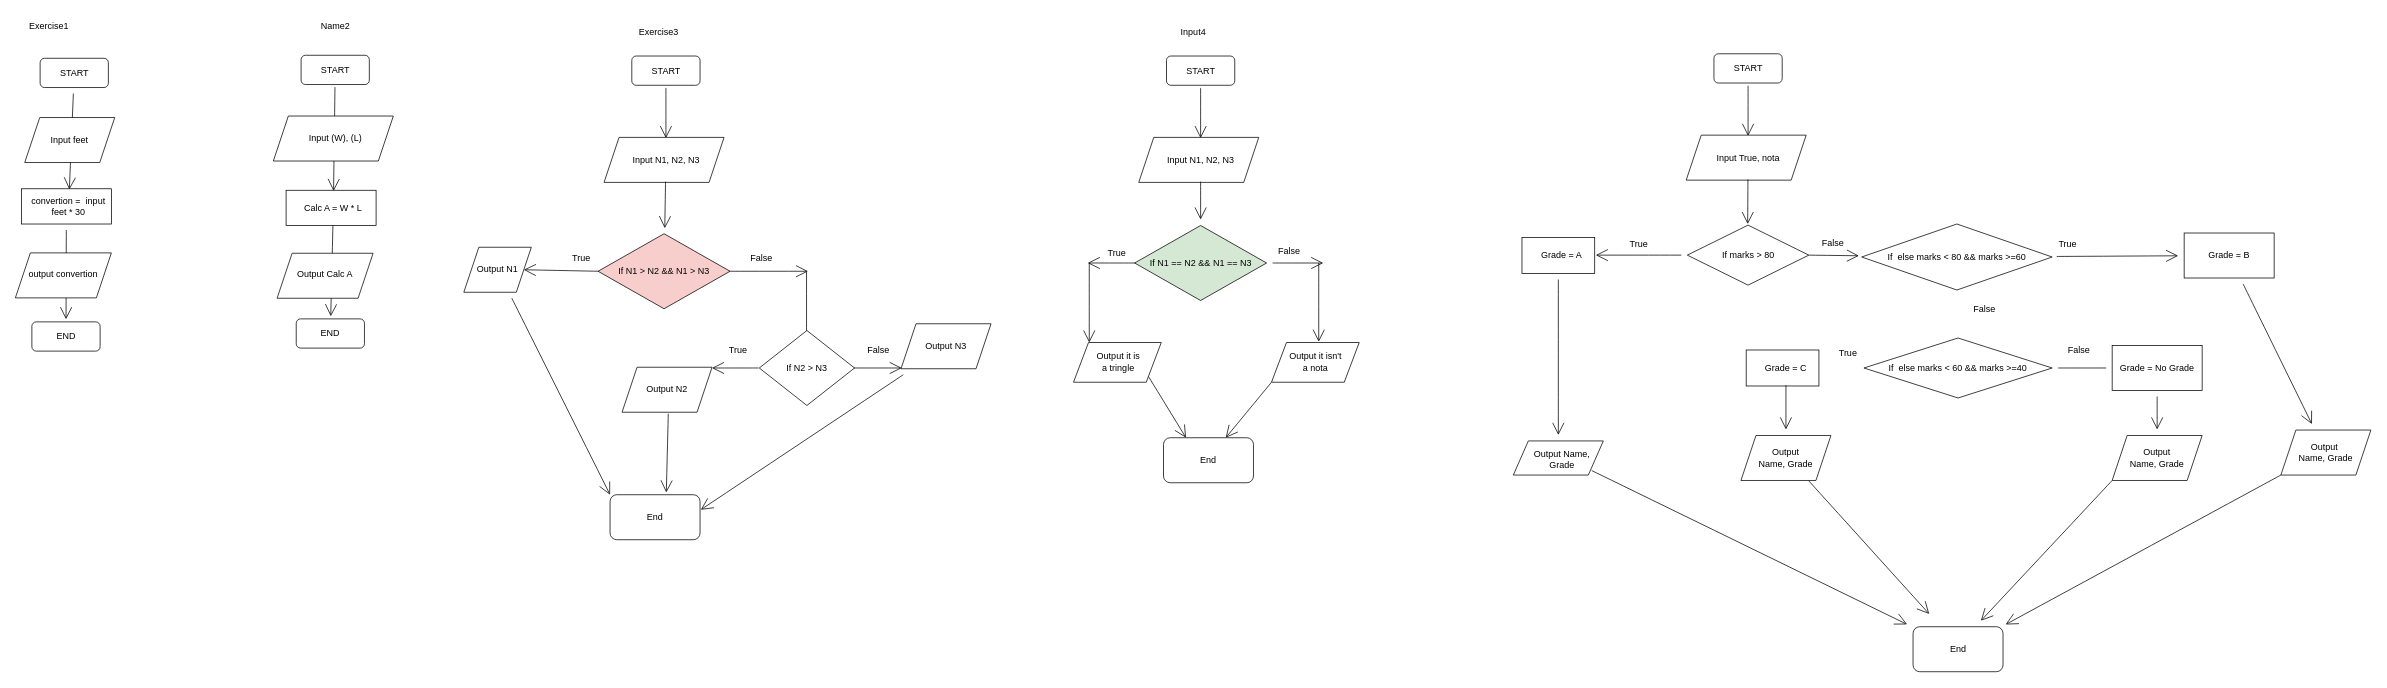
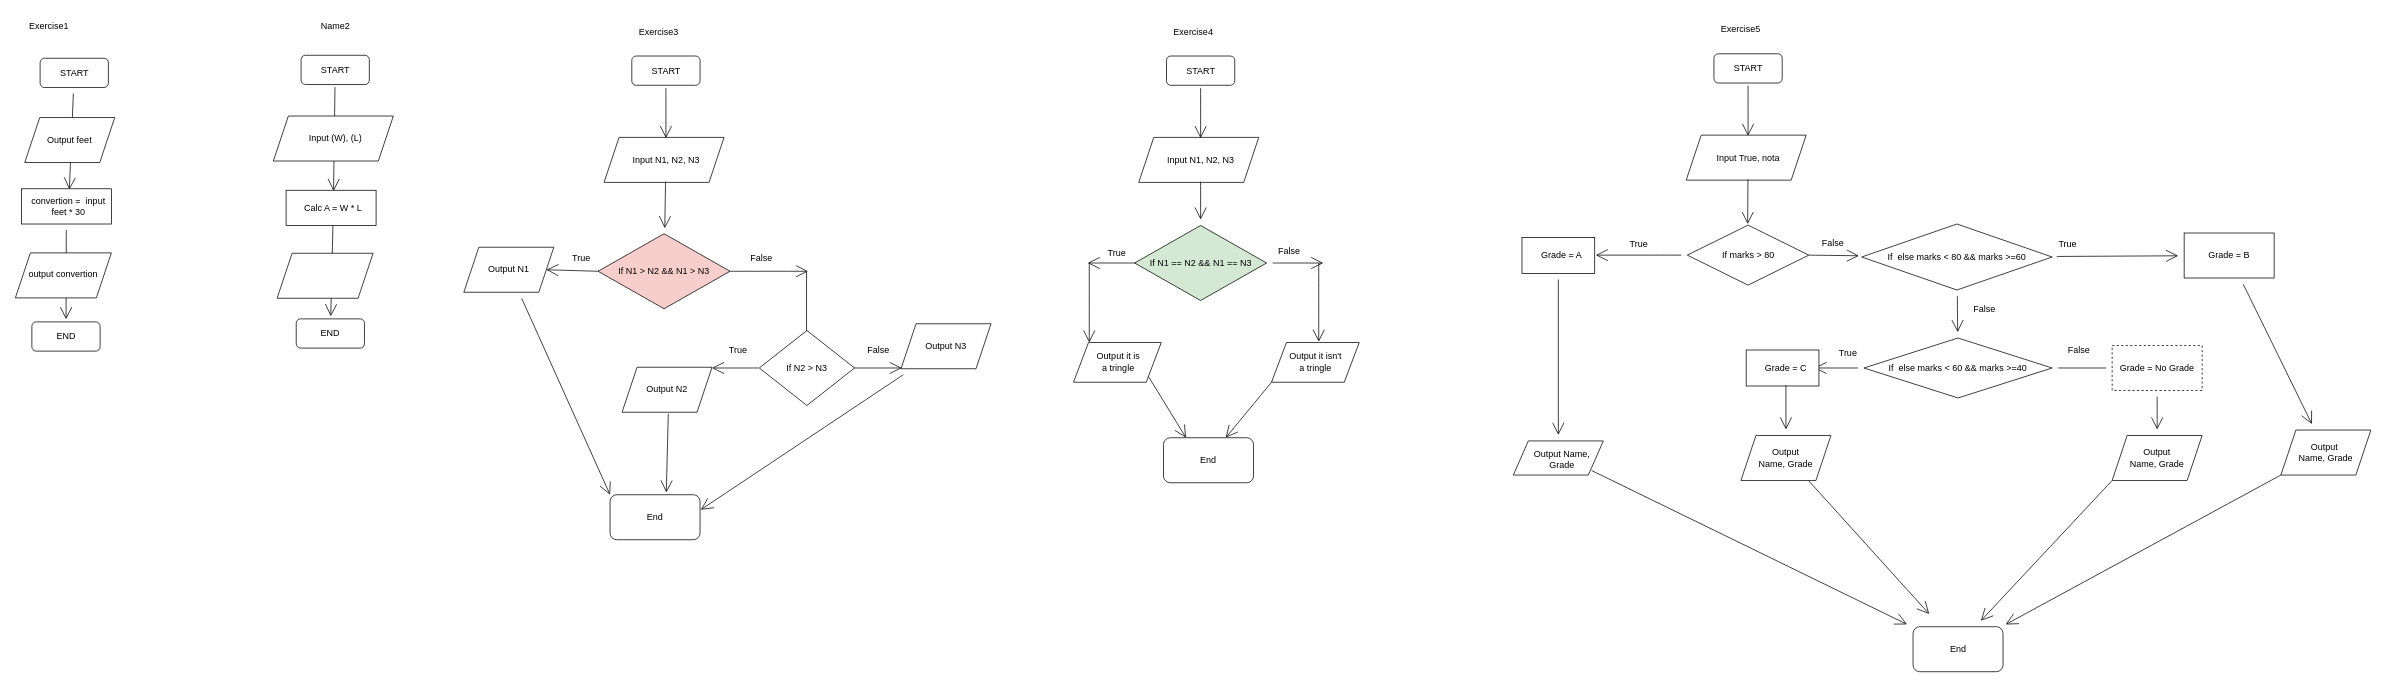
none -> (1741, 30)
(1194, 32) -> (1194, 32)
(70, 140) -> (70, 140)
(498, 270) -> (509, 270)
(325, 274) -> none
none -> (1958, 313)
(1316, 362) -> (1316, 362)
none -> (1838, 368)
(2157, 368) -> (2157, 368)
